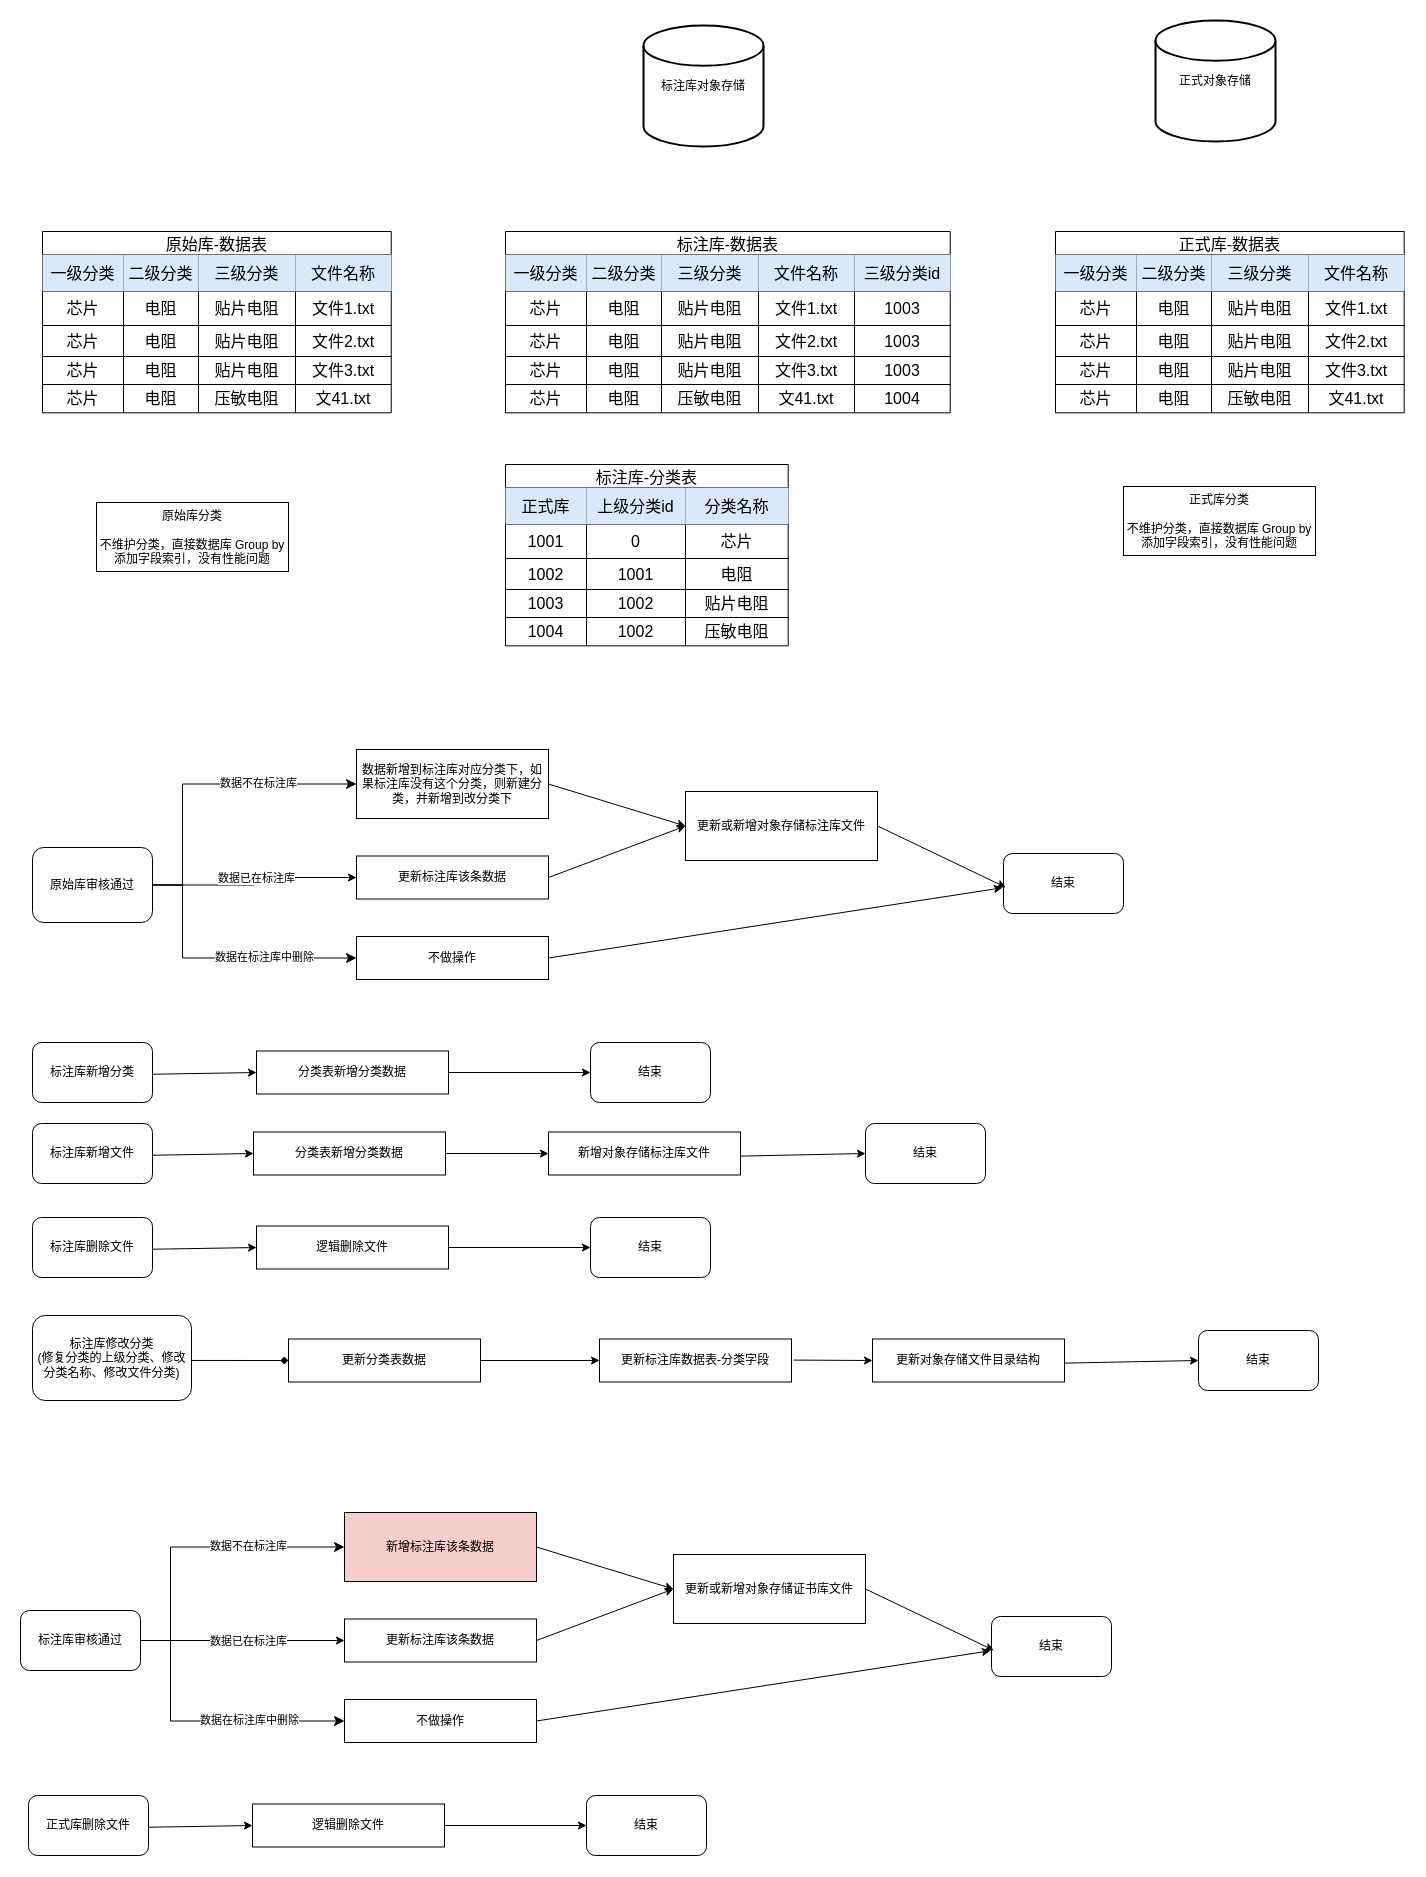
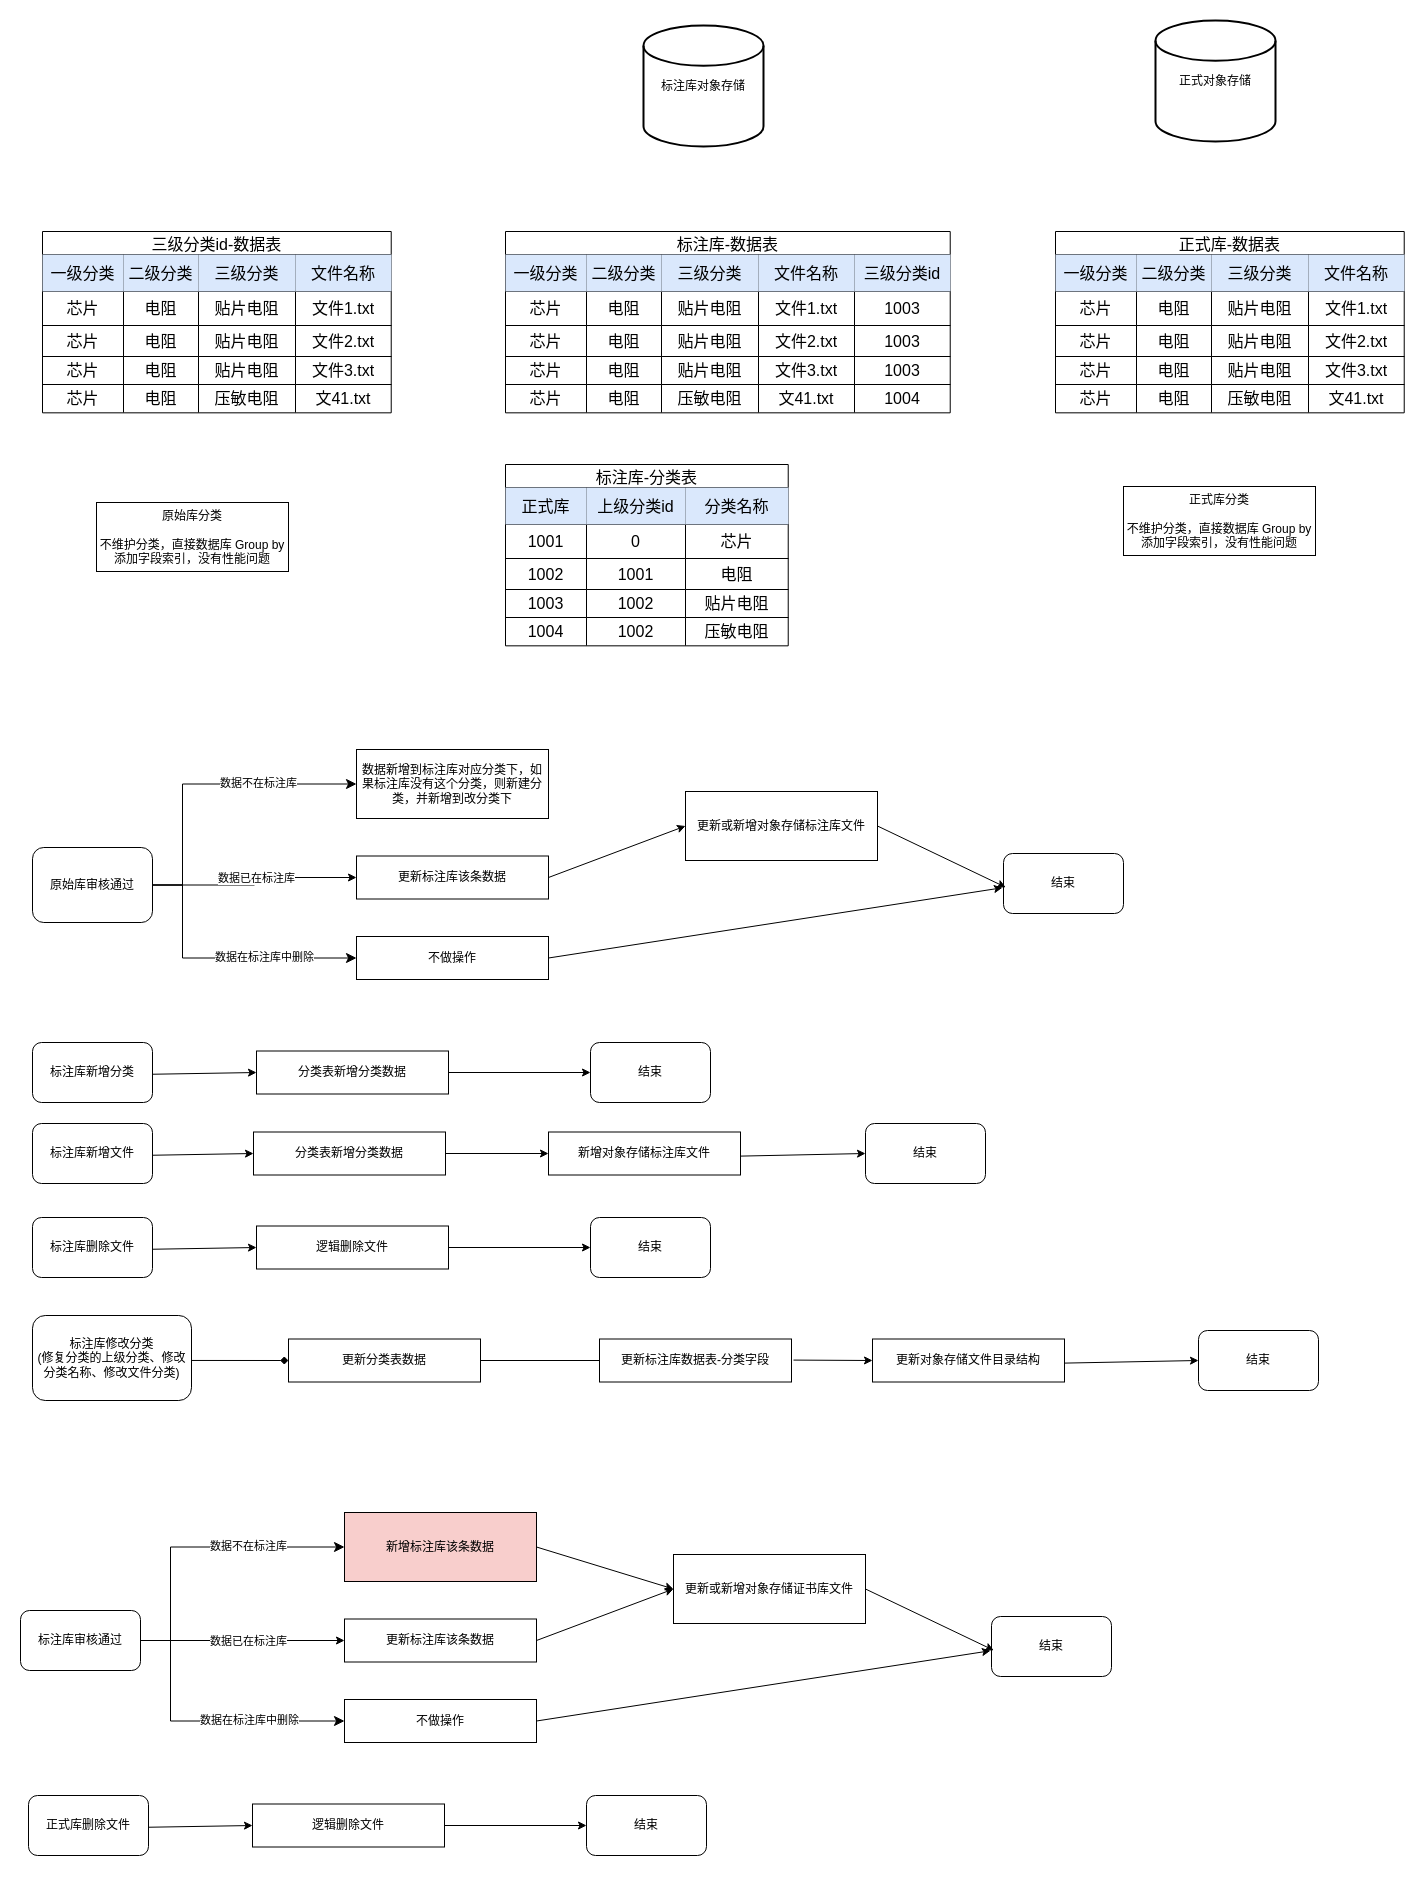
(216, 244) -> (216, 244)
(614, 804) -> none
(591, 1361) -> (594, 1361)
